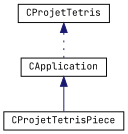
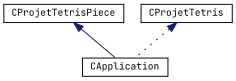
(64, 99) -> (98, 43)
